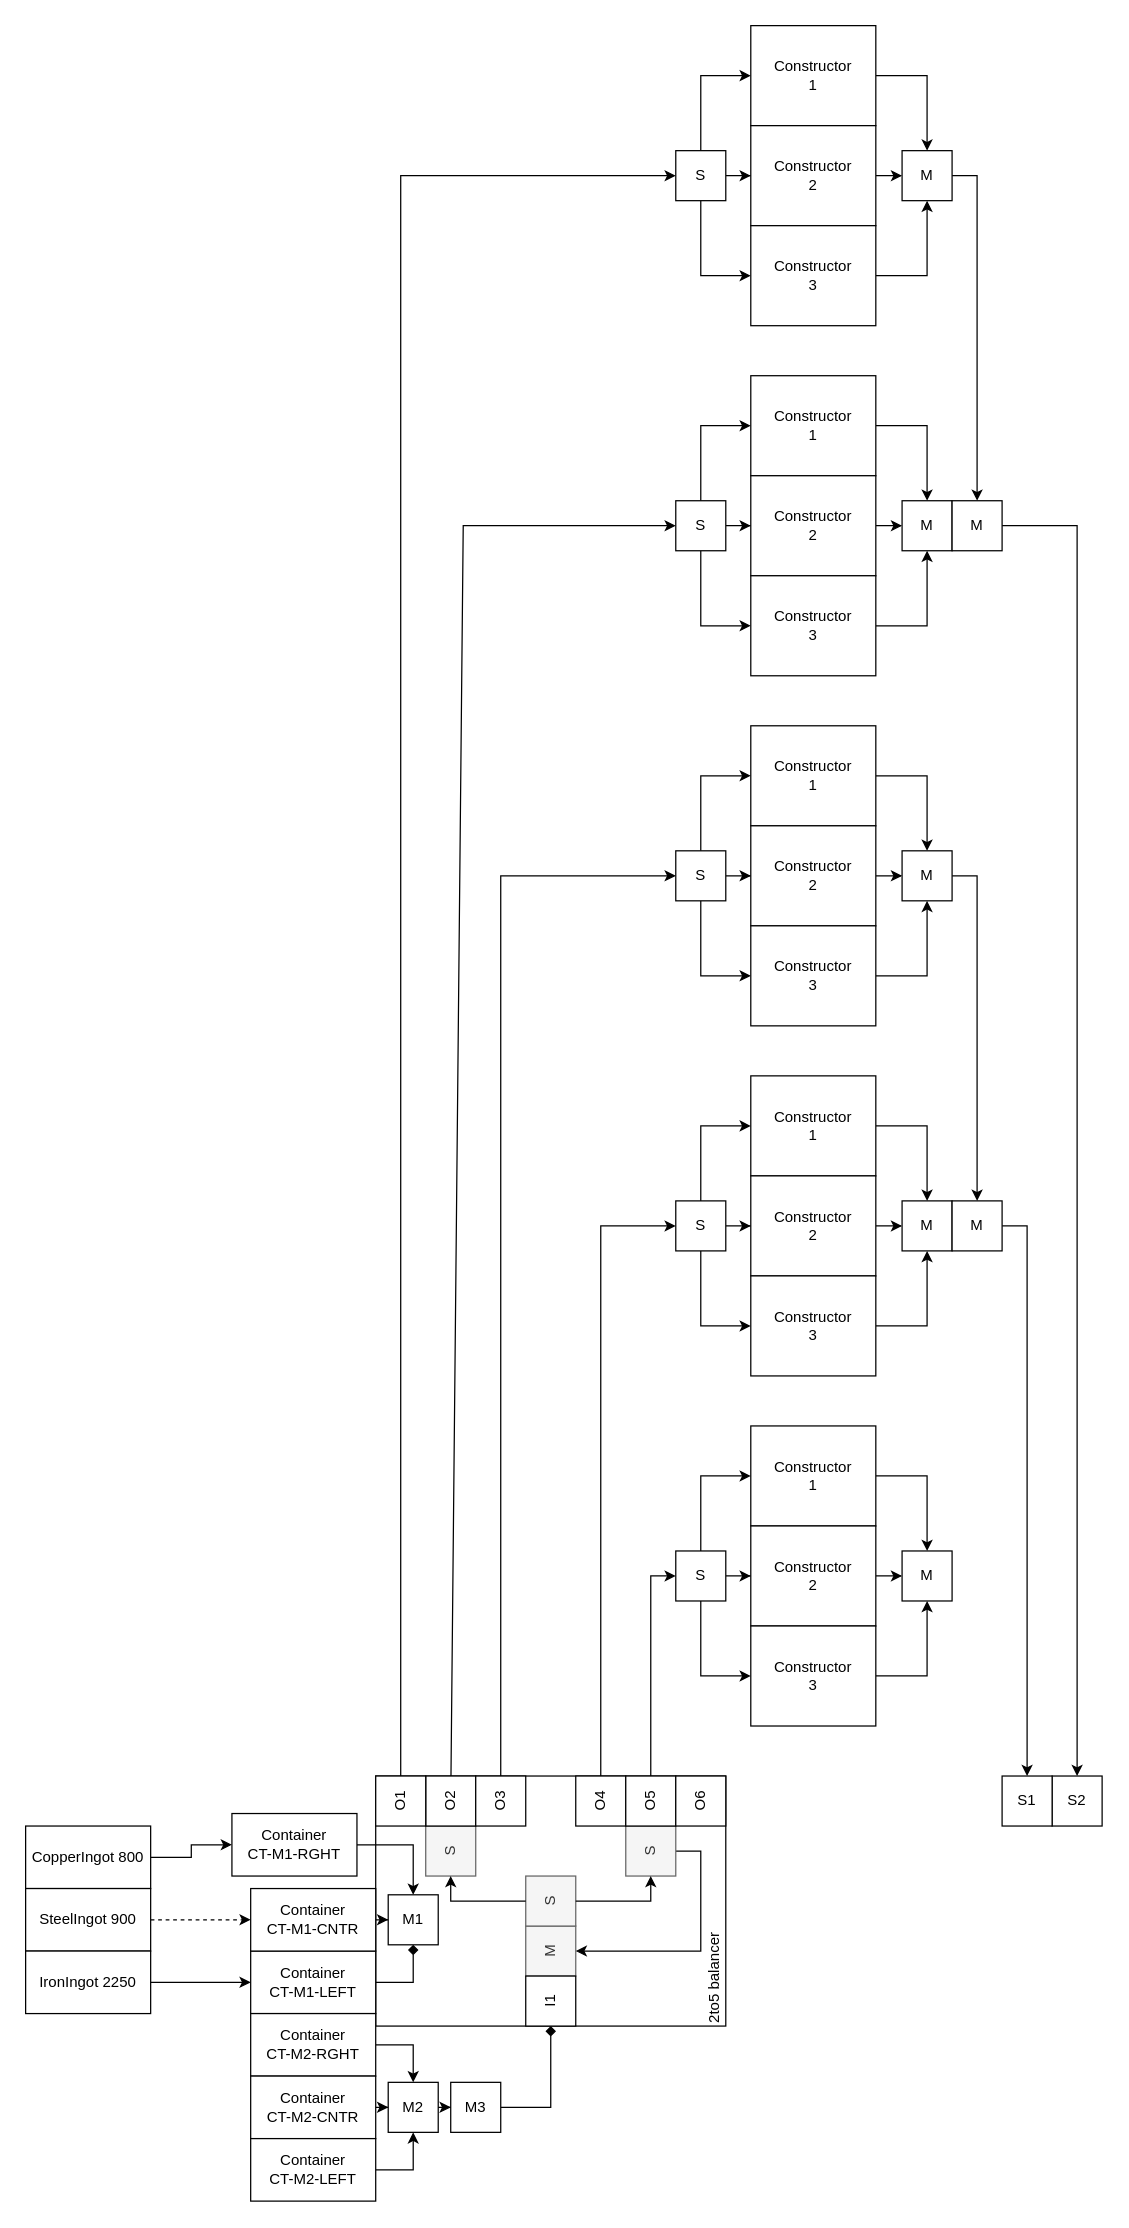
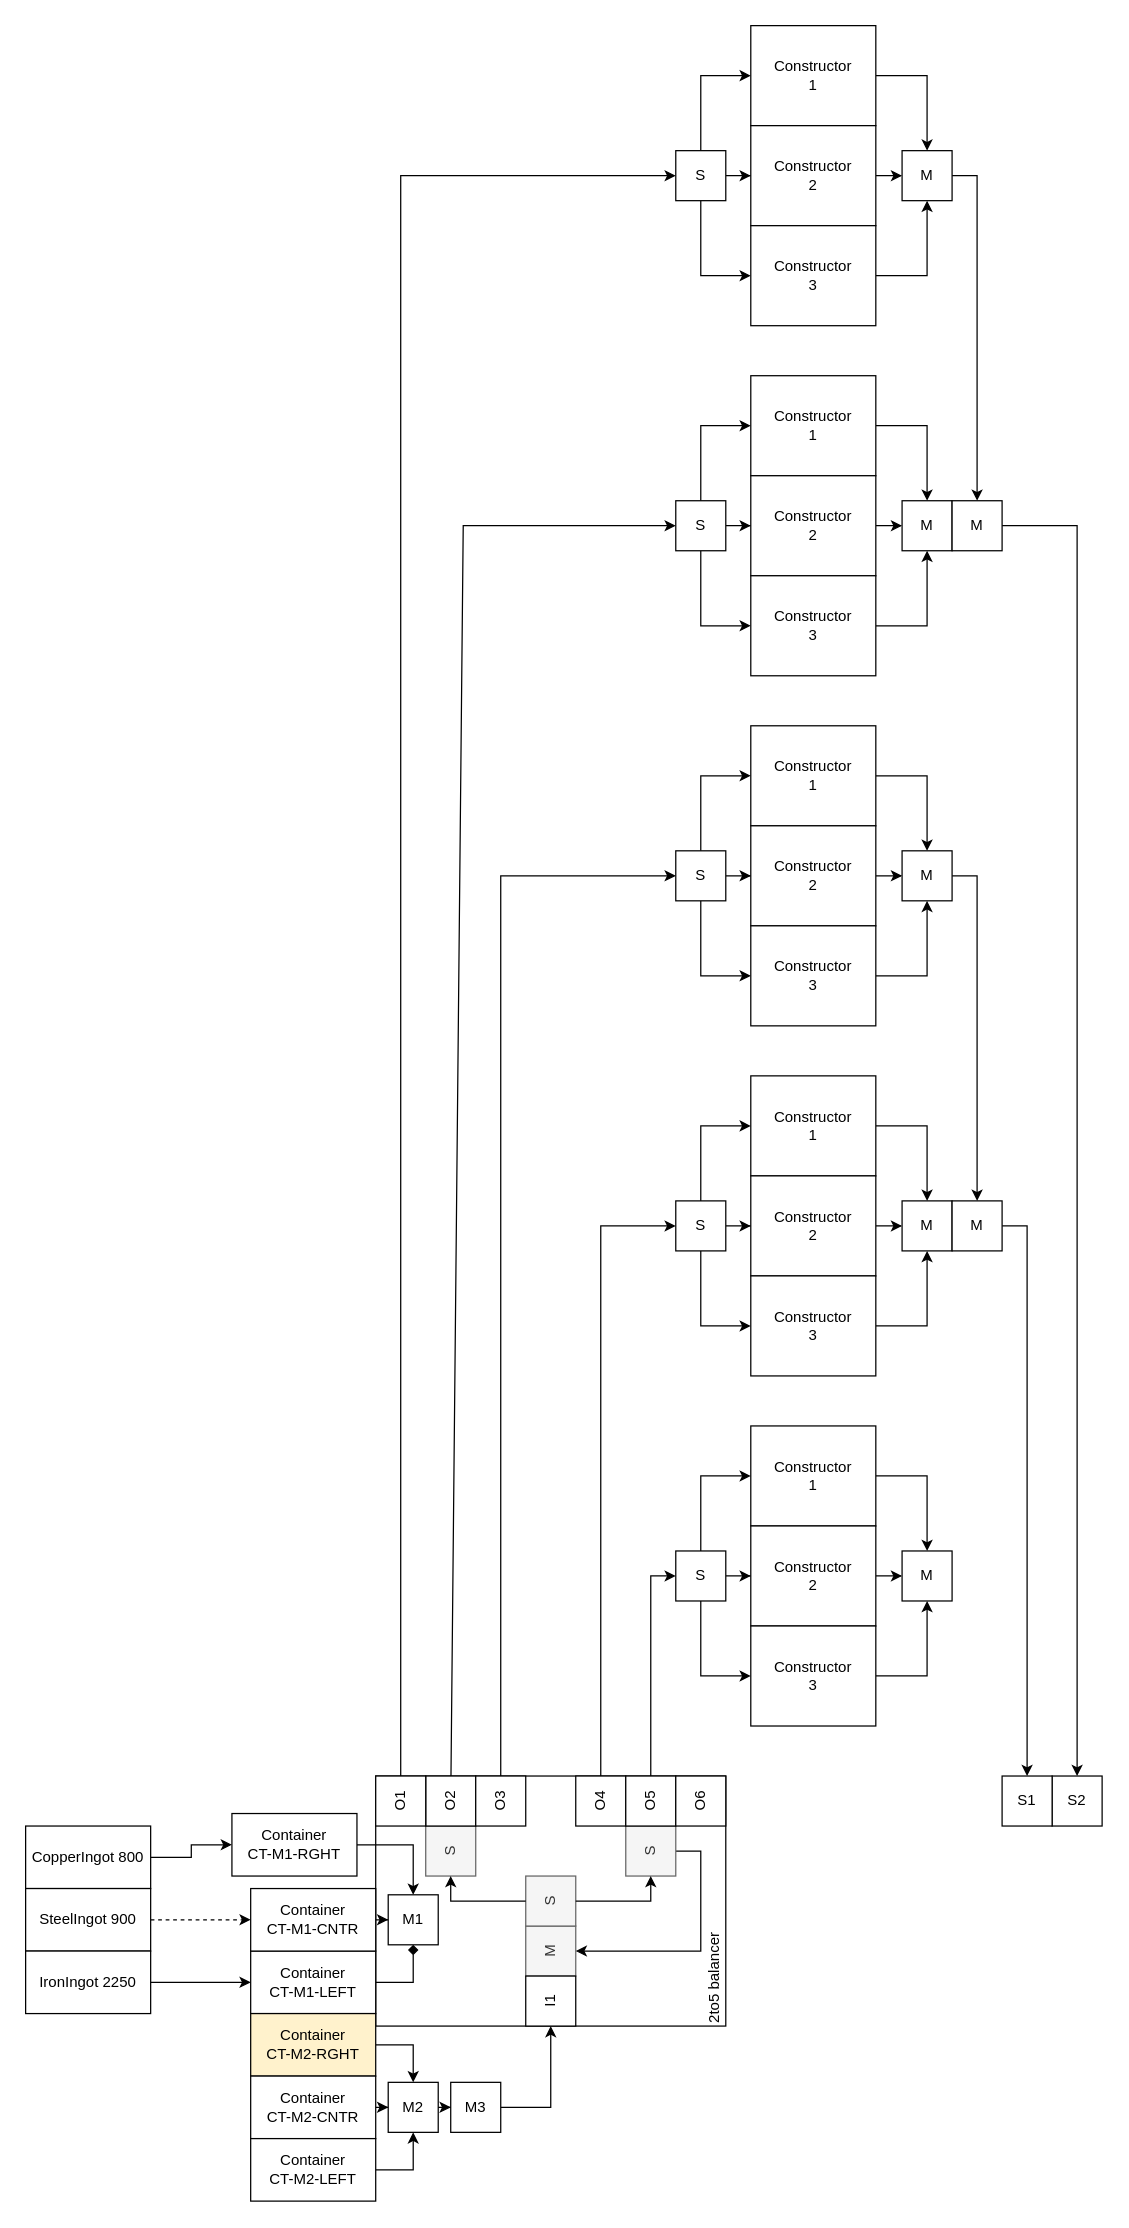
(551, 2036) -> (551, 2036)
(313, 2044) -> (313, 2044)
